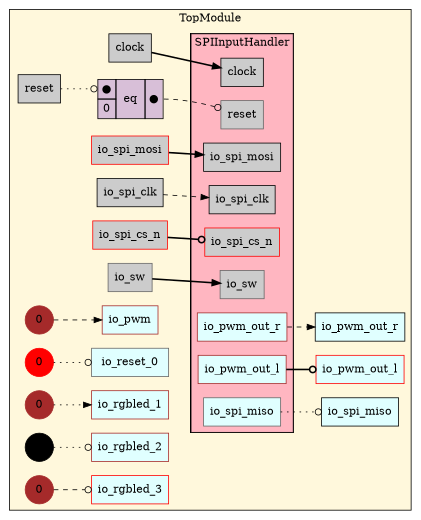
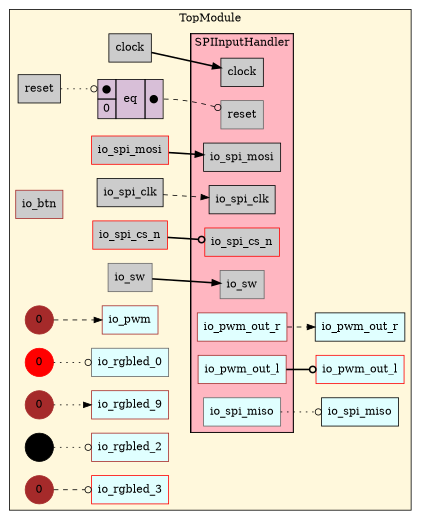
none -> (39, 204)
(130, 362) -> (130, 362)
(130, 405) -> (130, 405)
